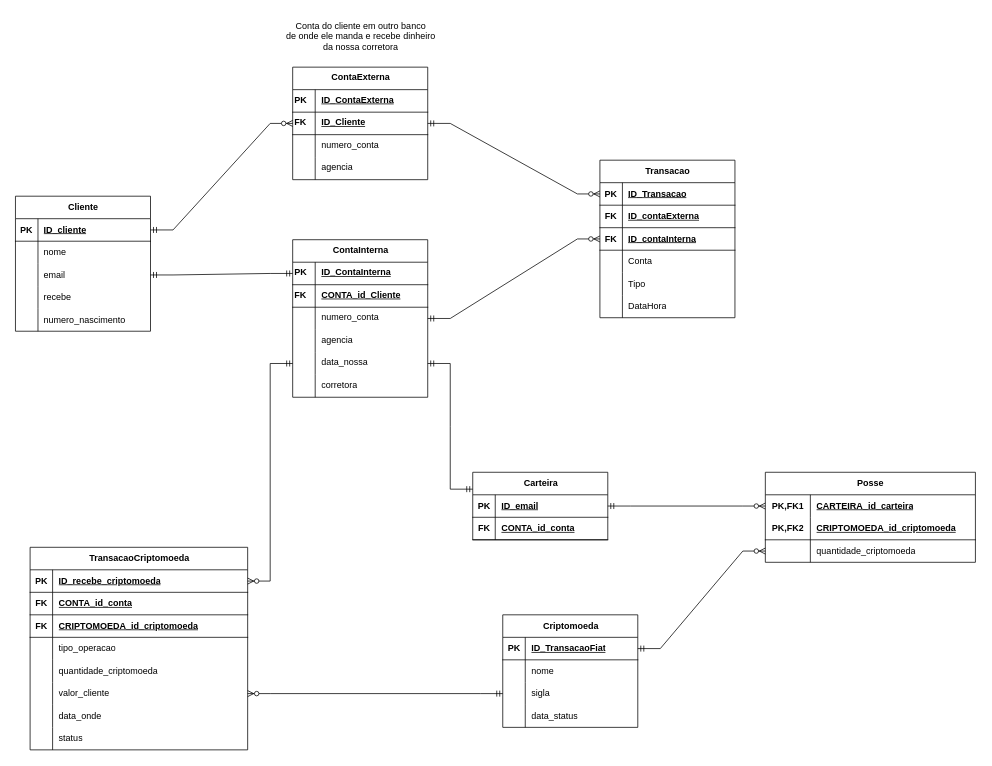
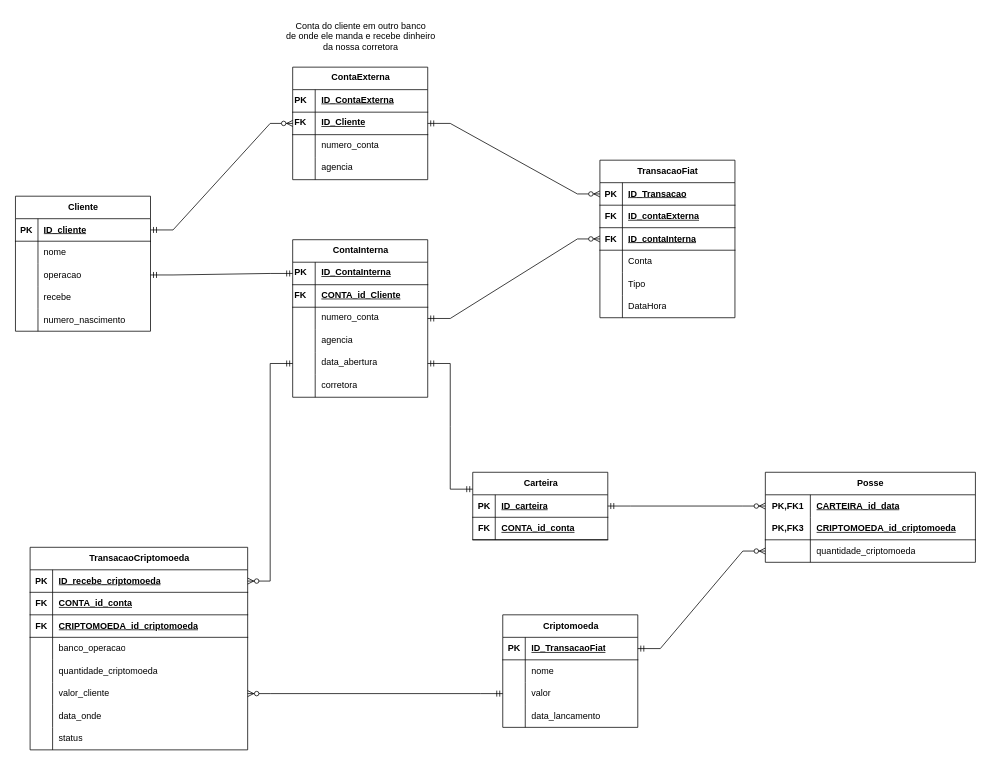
(668, 171) -> (668, 171)
(54, 275) -> (64, 275)
(347, 363) -> (354, 363)
(519, 506) -> (528, 506)
(864, 506) -> (856, 506)
(788, 528) -> (788, 528)
(90, 648) -> (94, 648)
(542, 693) -> (543, 693)
(559, 716) -> (568, 716)
